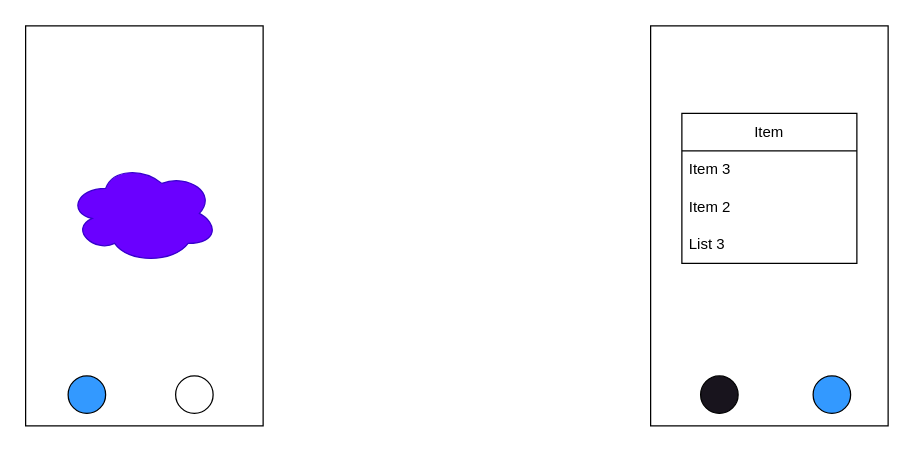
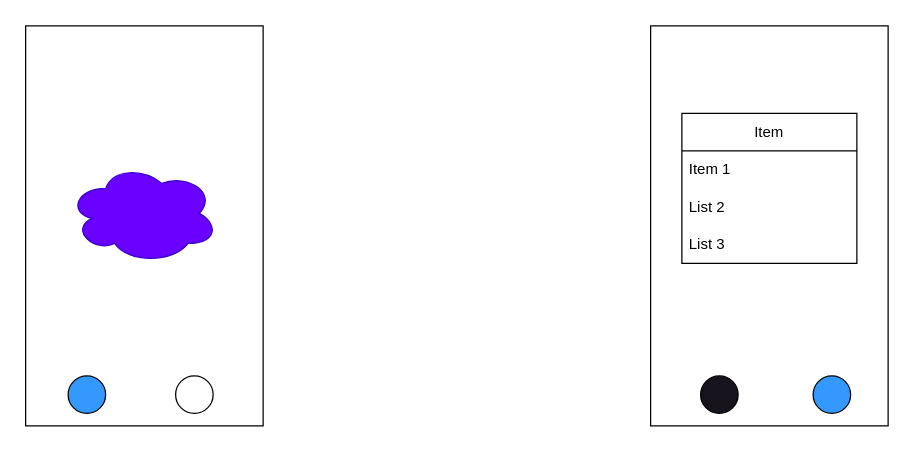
(713, 169) -> (713, 169)
(713, 207) -> (711, 207)
